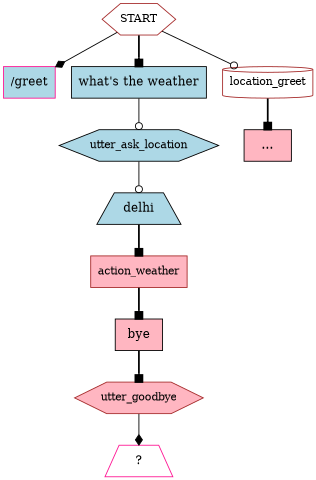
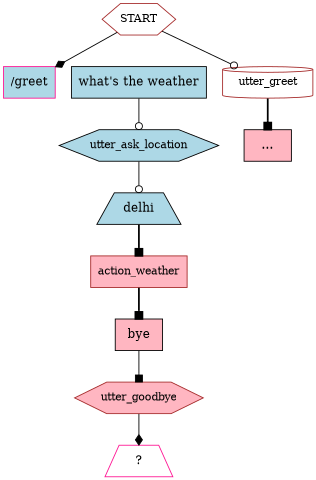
(139, 47) -> none
(268, 82) -> (268, 82)
(139, 362) -> (139, 362)
